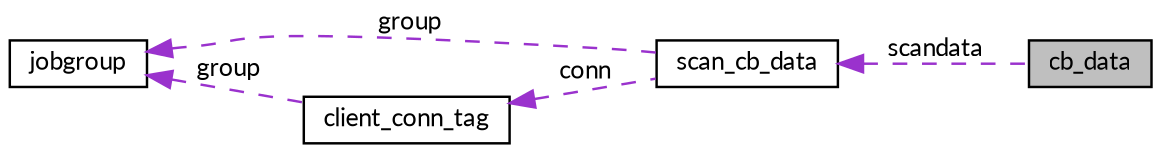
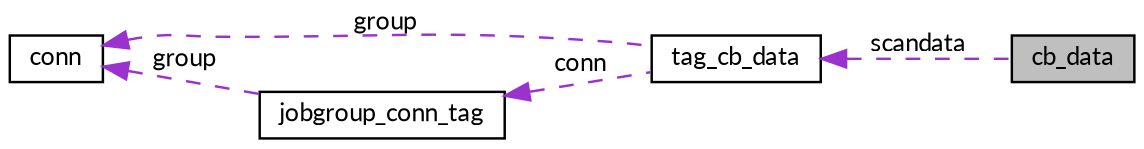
(78, 64) -> (56, 59)
(747, 64) -> (736, 59)
(407, 120) -> (382, 115)
